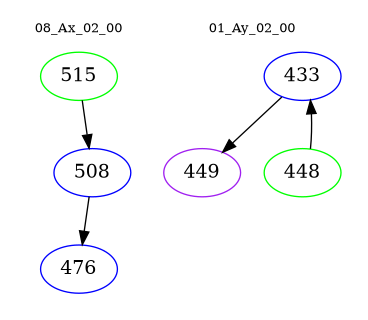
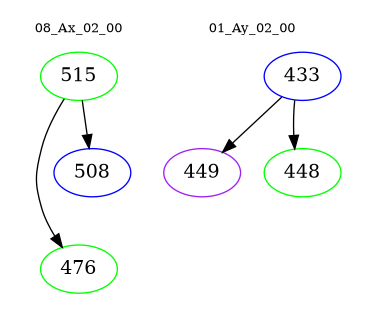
(312, 131) -> (294, 118)
(87, 214) -> (38, 167)
(79, 269) -> (79, 269)
